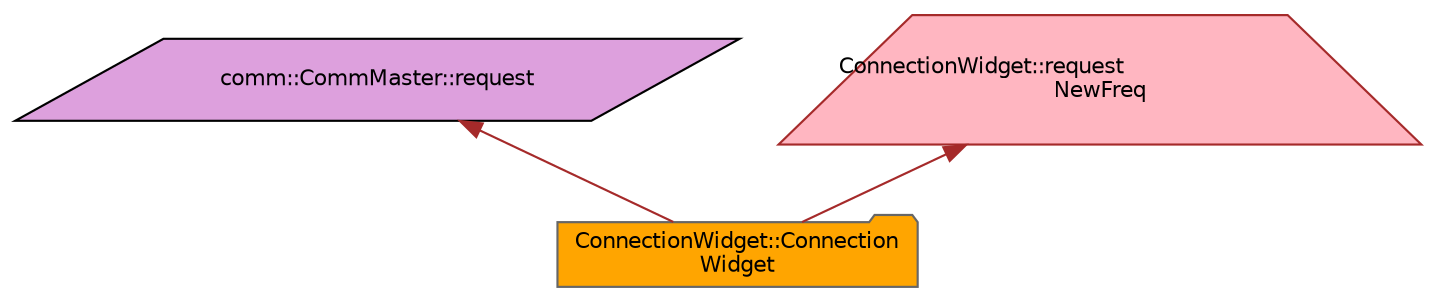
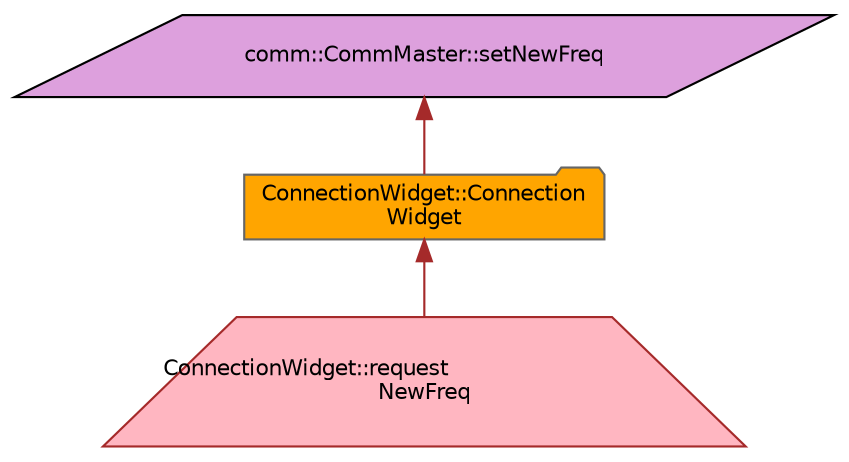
(377, 80) -> (424, 56)
(874, 188) -> (424, 289)
